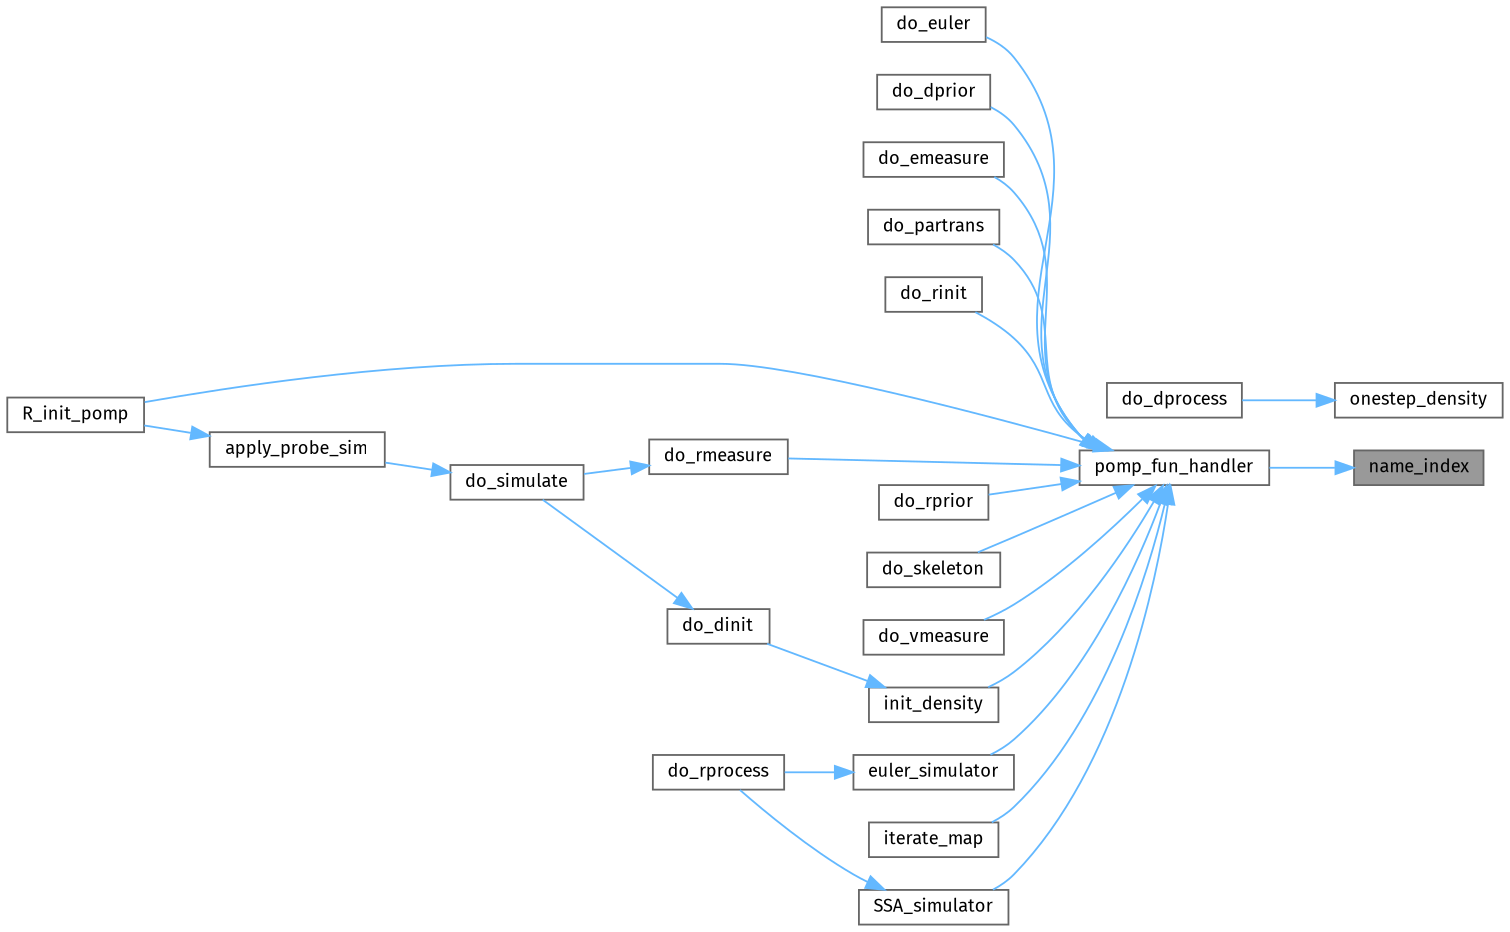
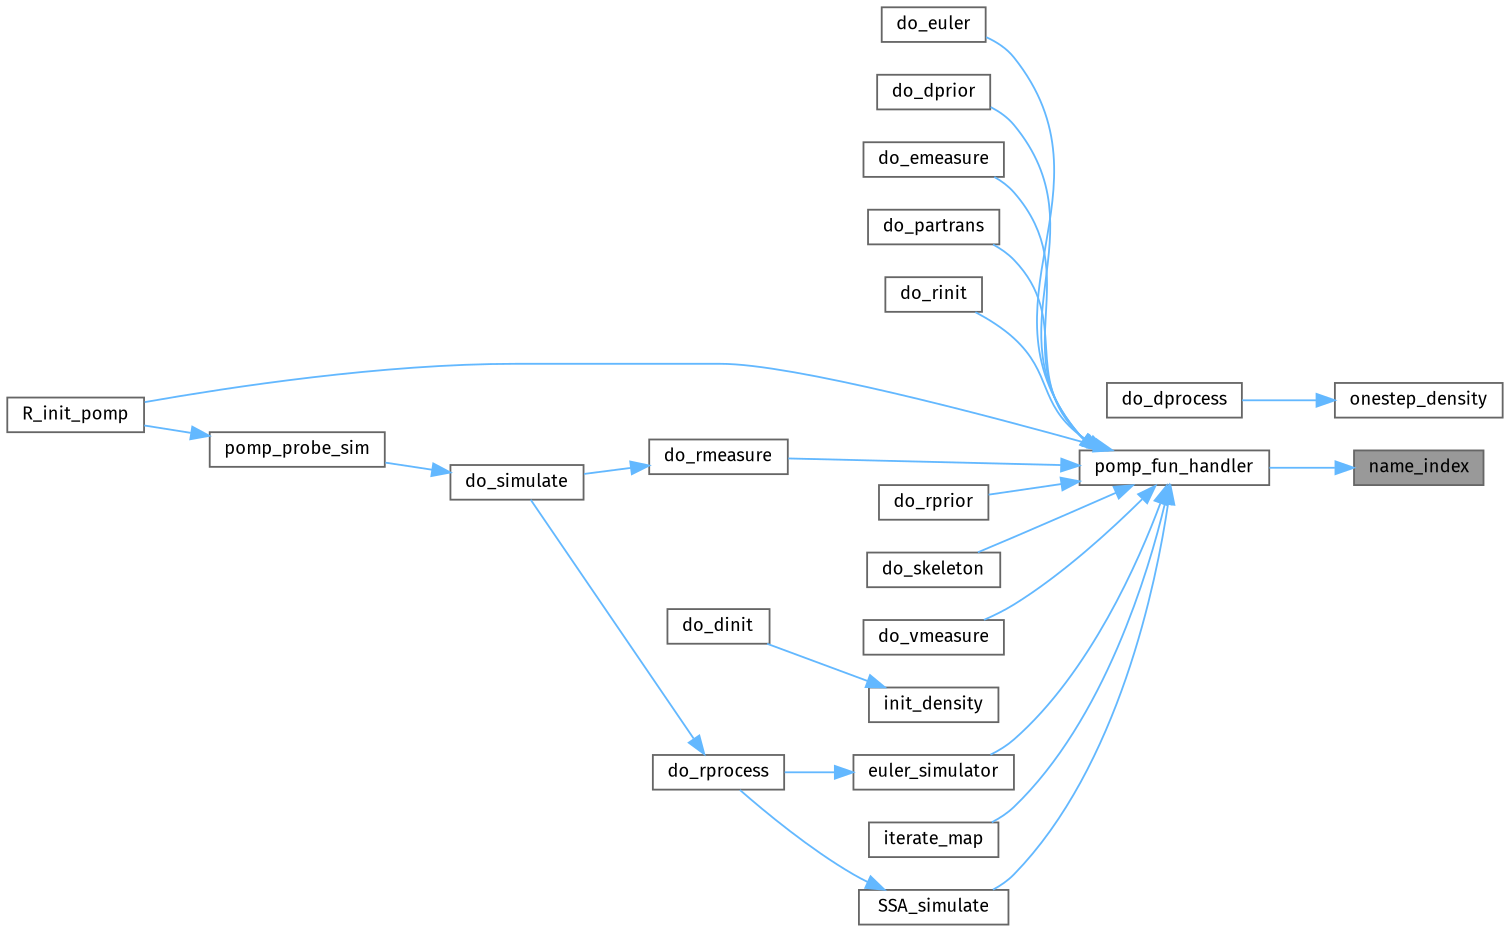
(297, 450) -> (297, 450)
(610, 549) -> (612, 619)
(1082, 605) -> none
(934, 907) -> (934, 907)
